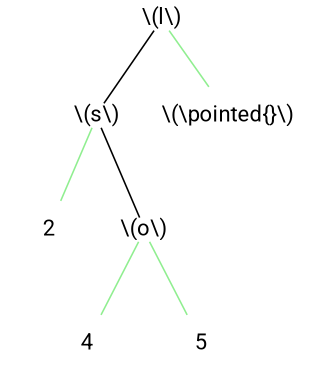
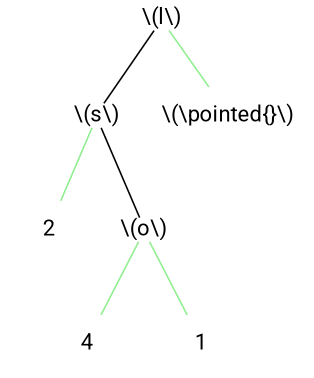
(201, 344) -> (201, 344)
